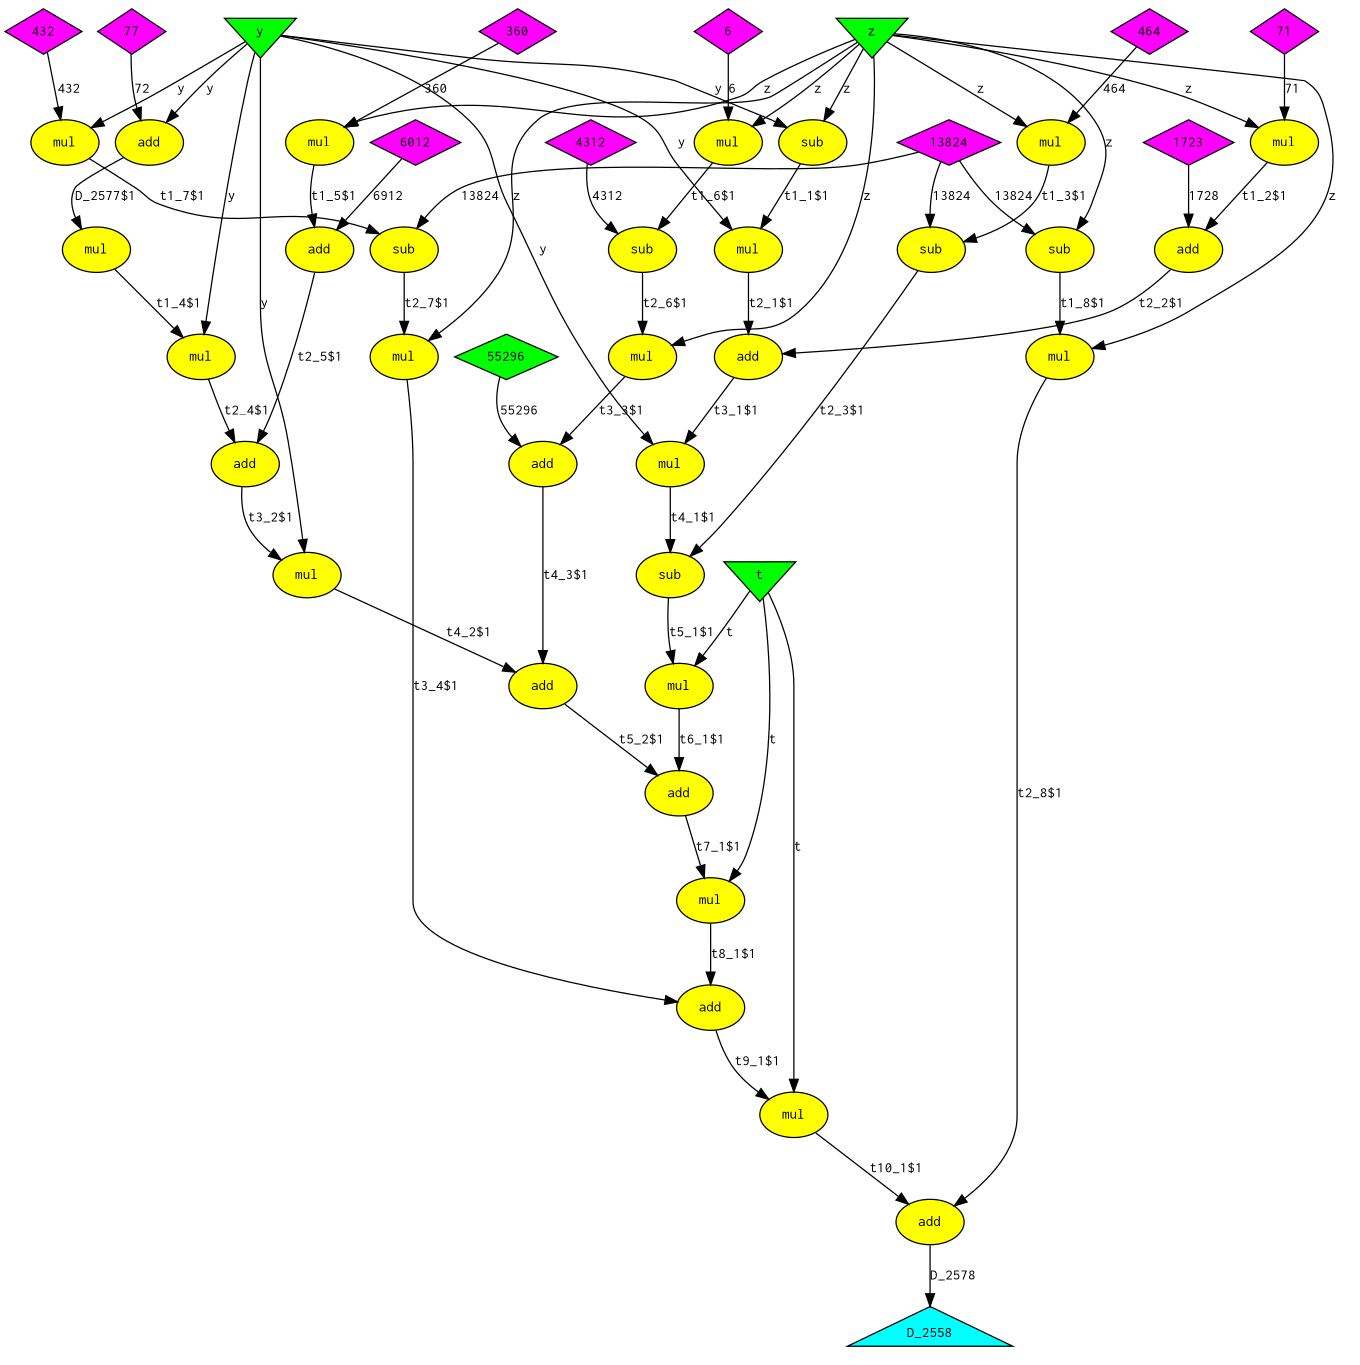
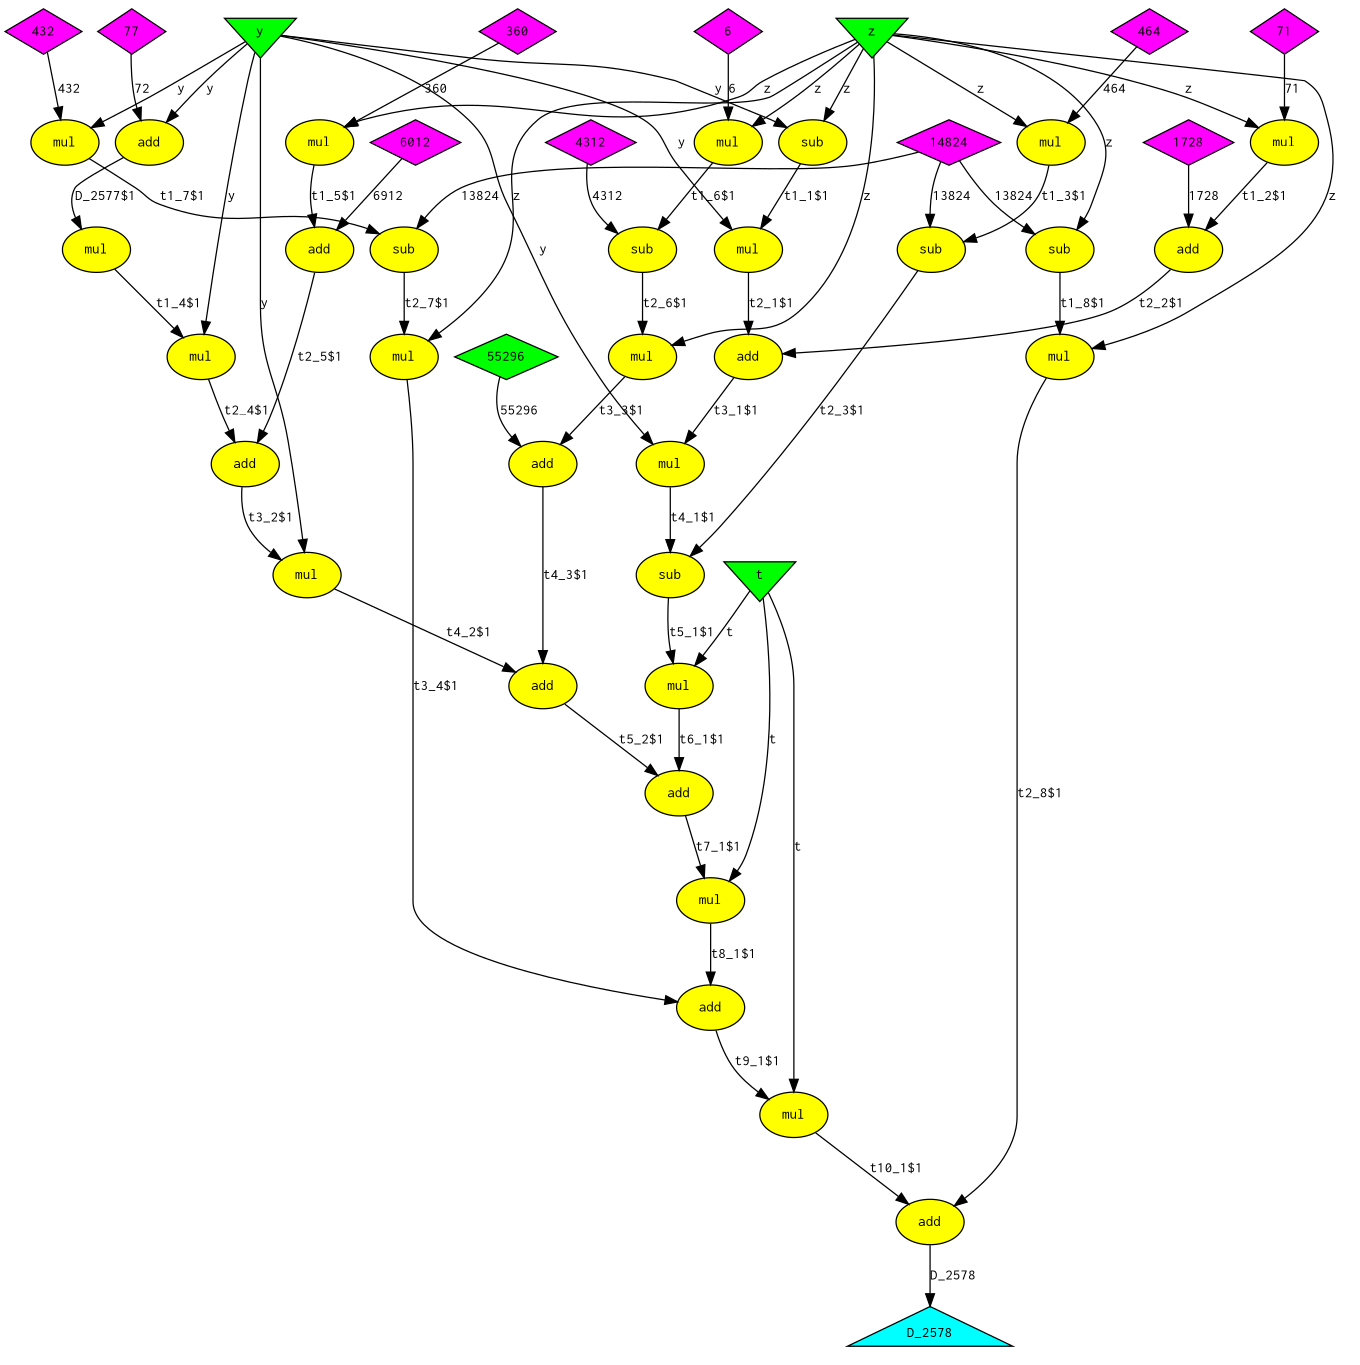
(949, 143) -> (949, 143)
(1189, 143) -> (1189, 143)
(930, 1333) -> (930, 1333)
